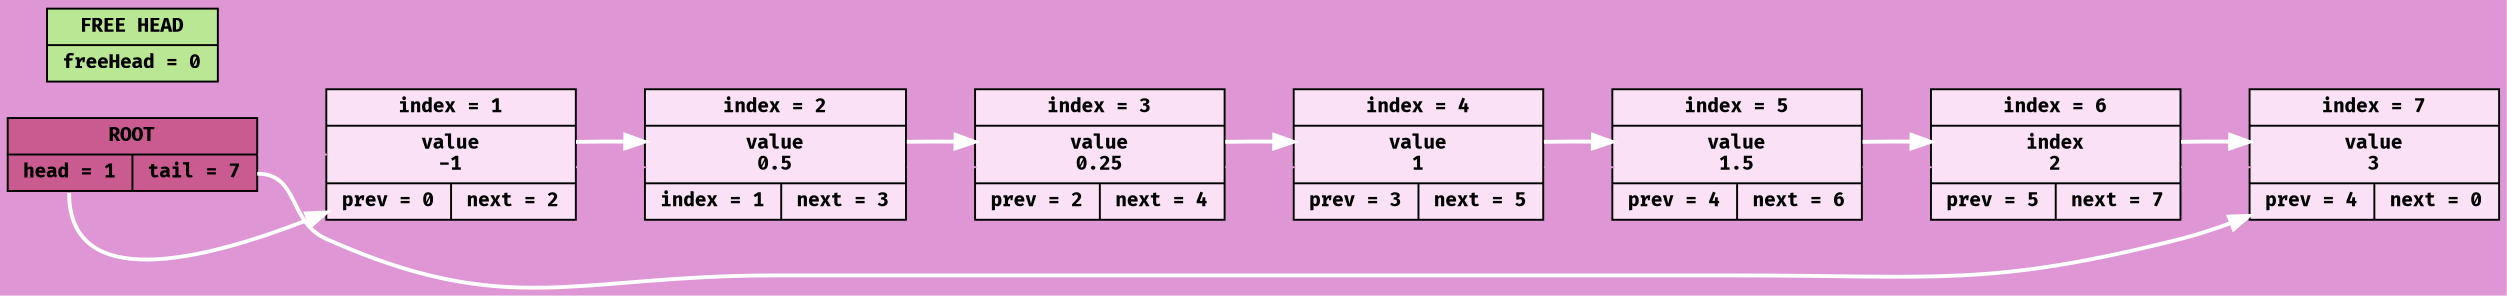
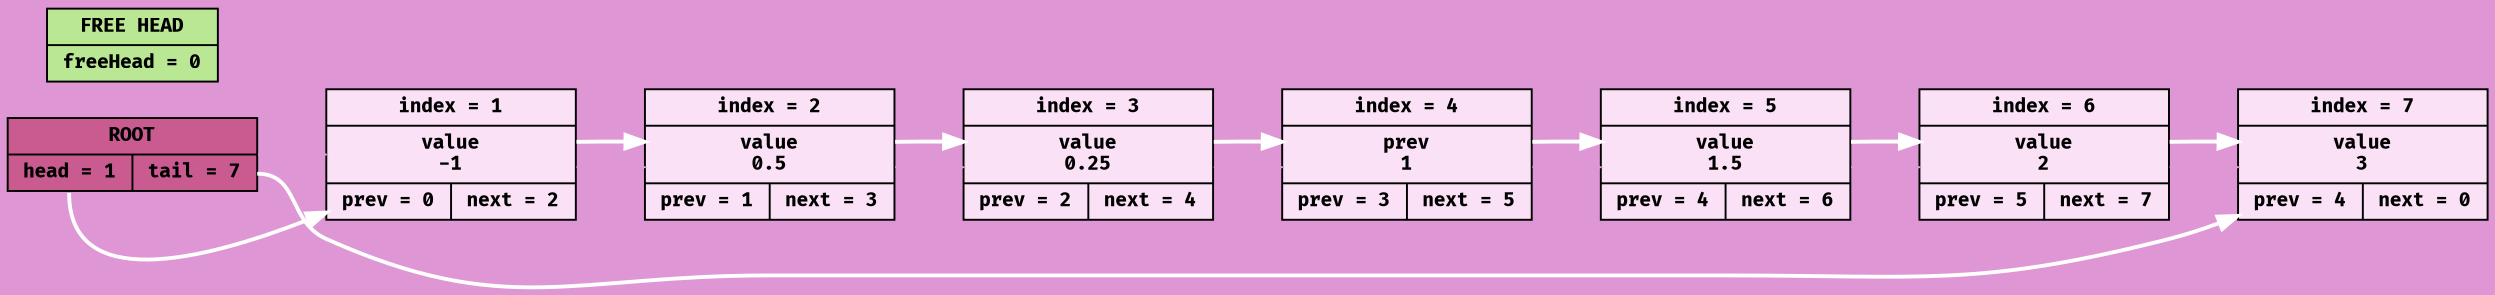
(1418, 143) -> (1407, 143)
(2056, 143) -> (2044, 143)
(713, 201) -> (707, 201)
